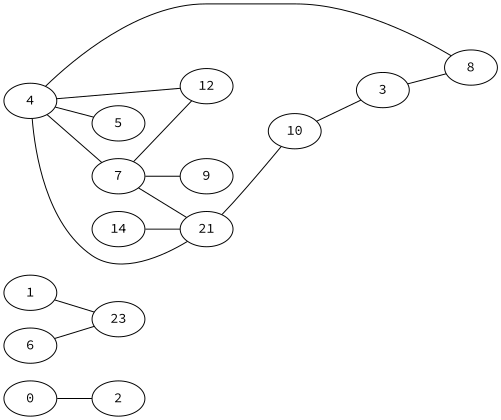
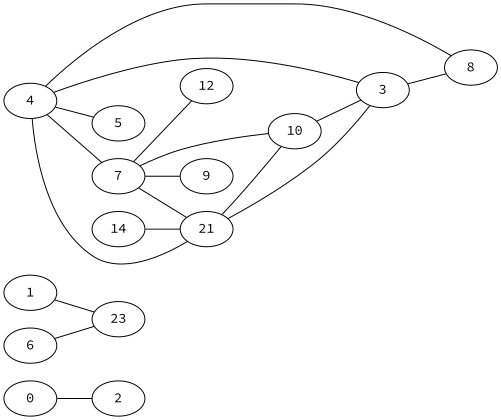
(118, 94) -> (205, 58)
none -> (203, 144)
none -> (305, 170)
